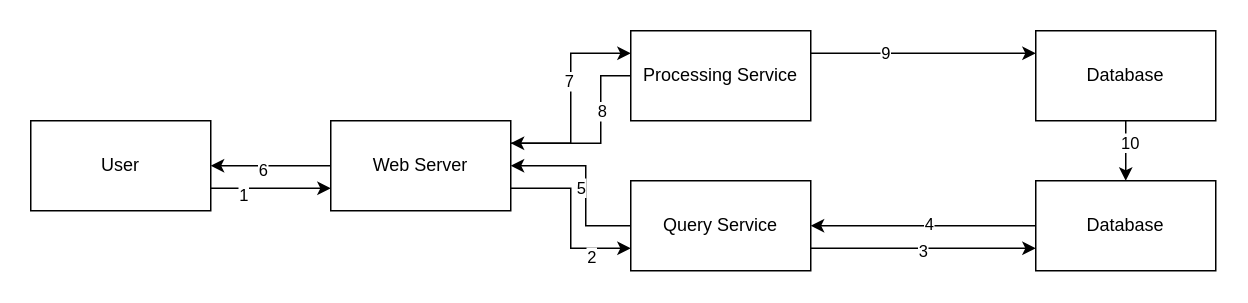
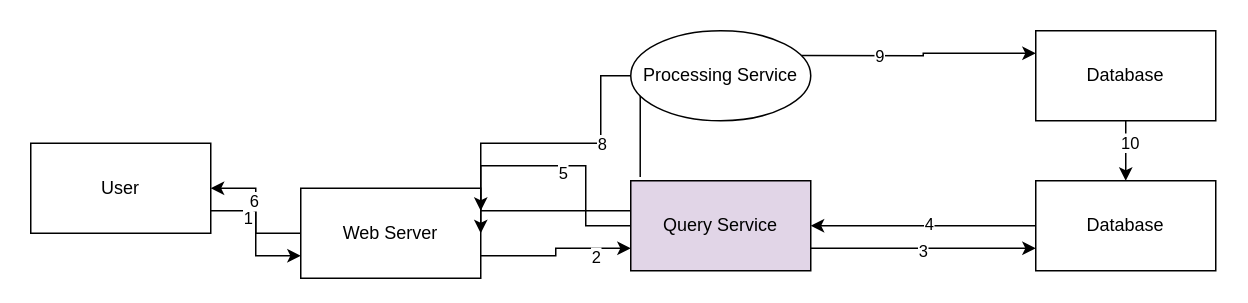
(721, 76) -> (721, 76)
(121, 166) -> (121, 188)
(421, 166) -> (391, 233)
(721, 226) -> (721, 226)
